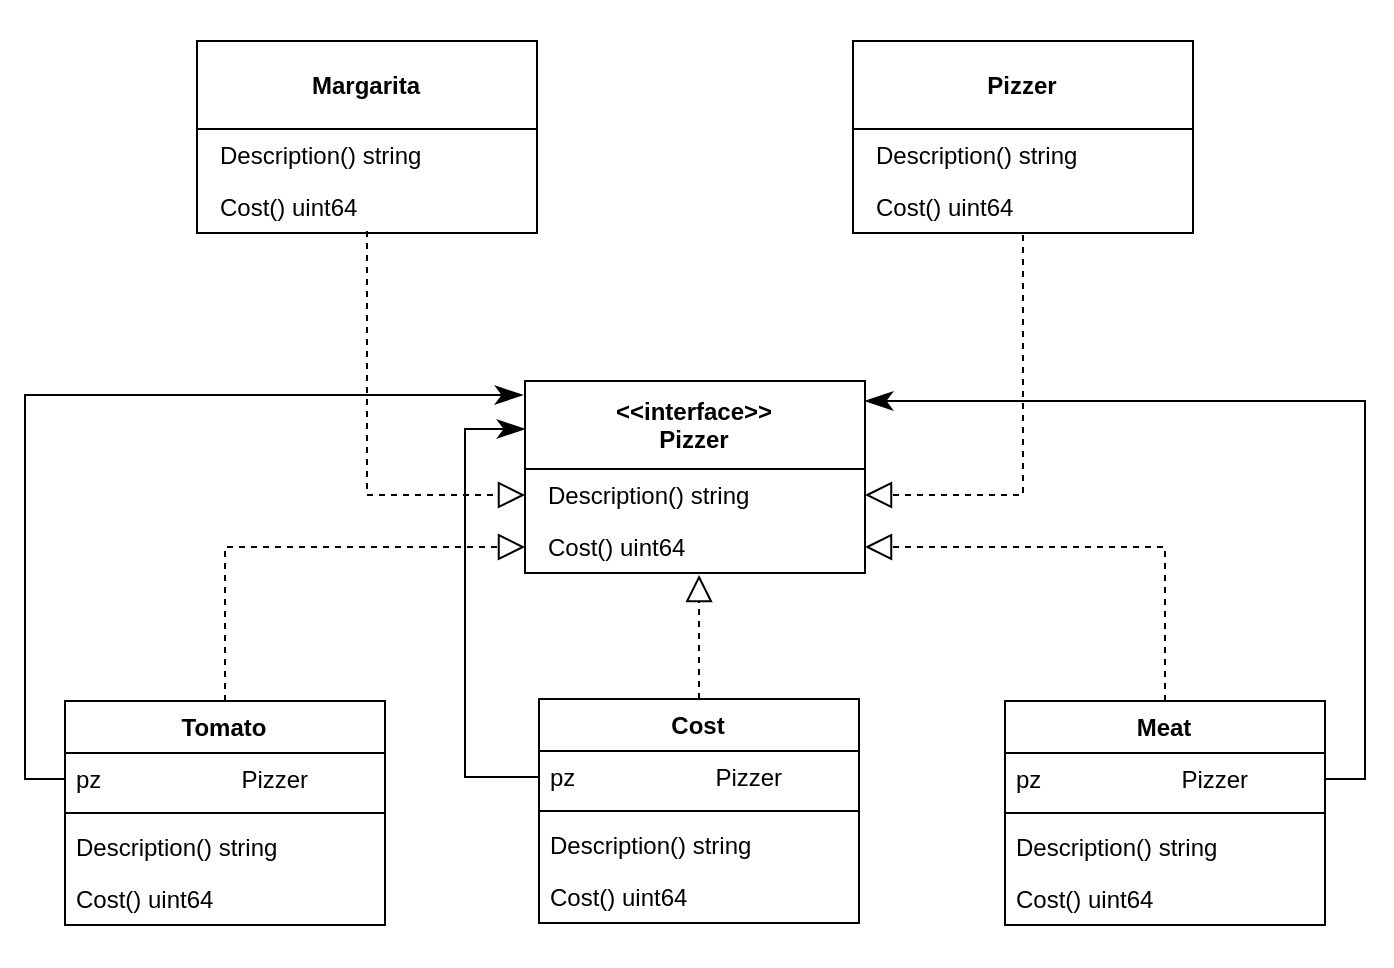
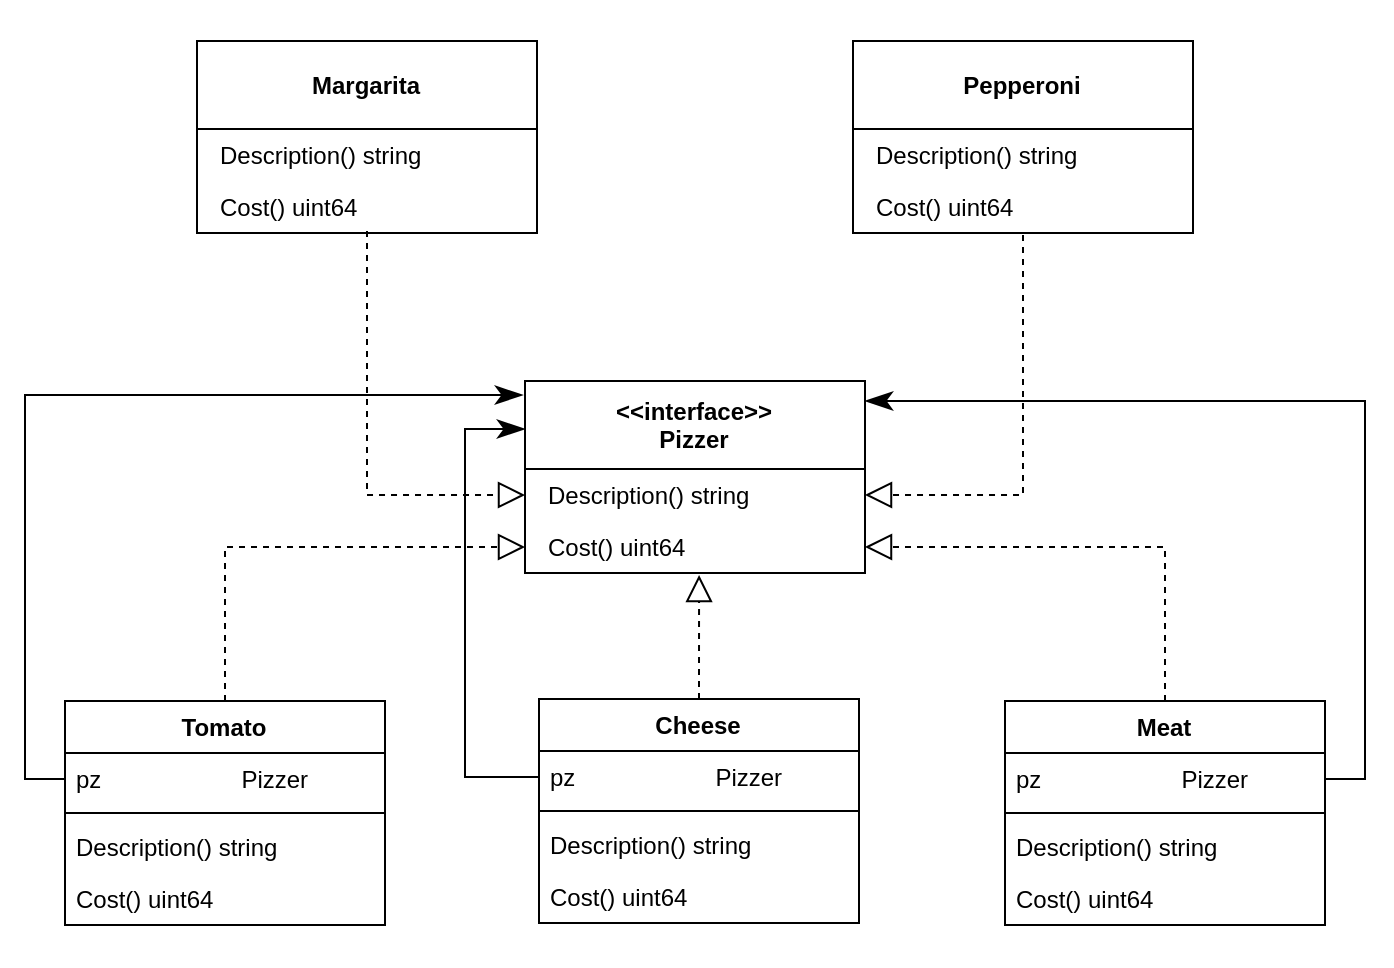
(1022, 86) -> (1022, 86)
(698, 726) -> (698, 726)
